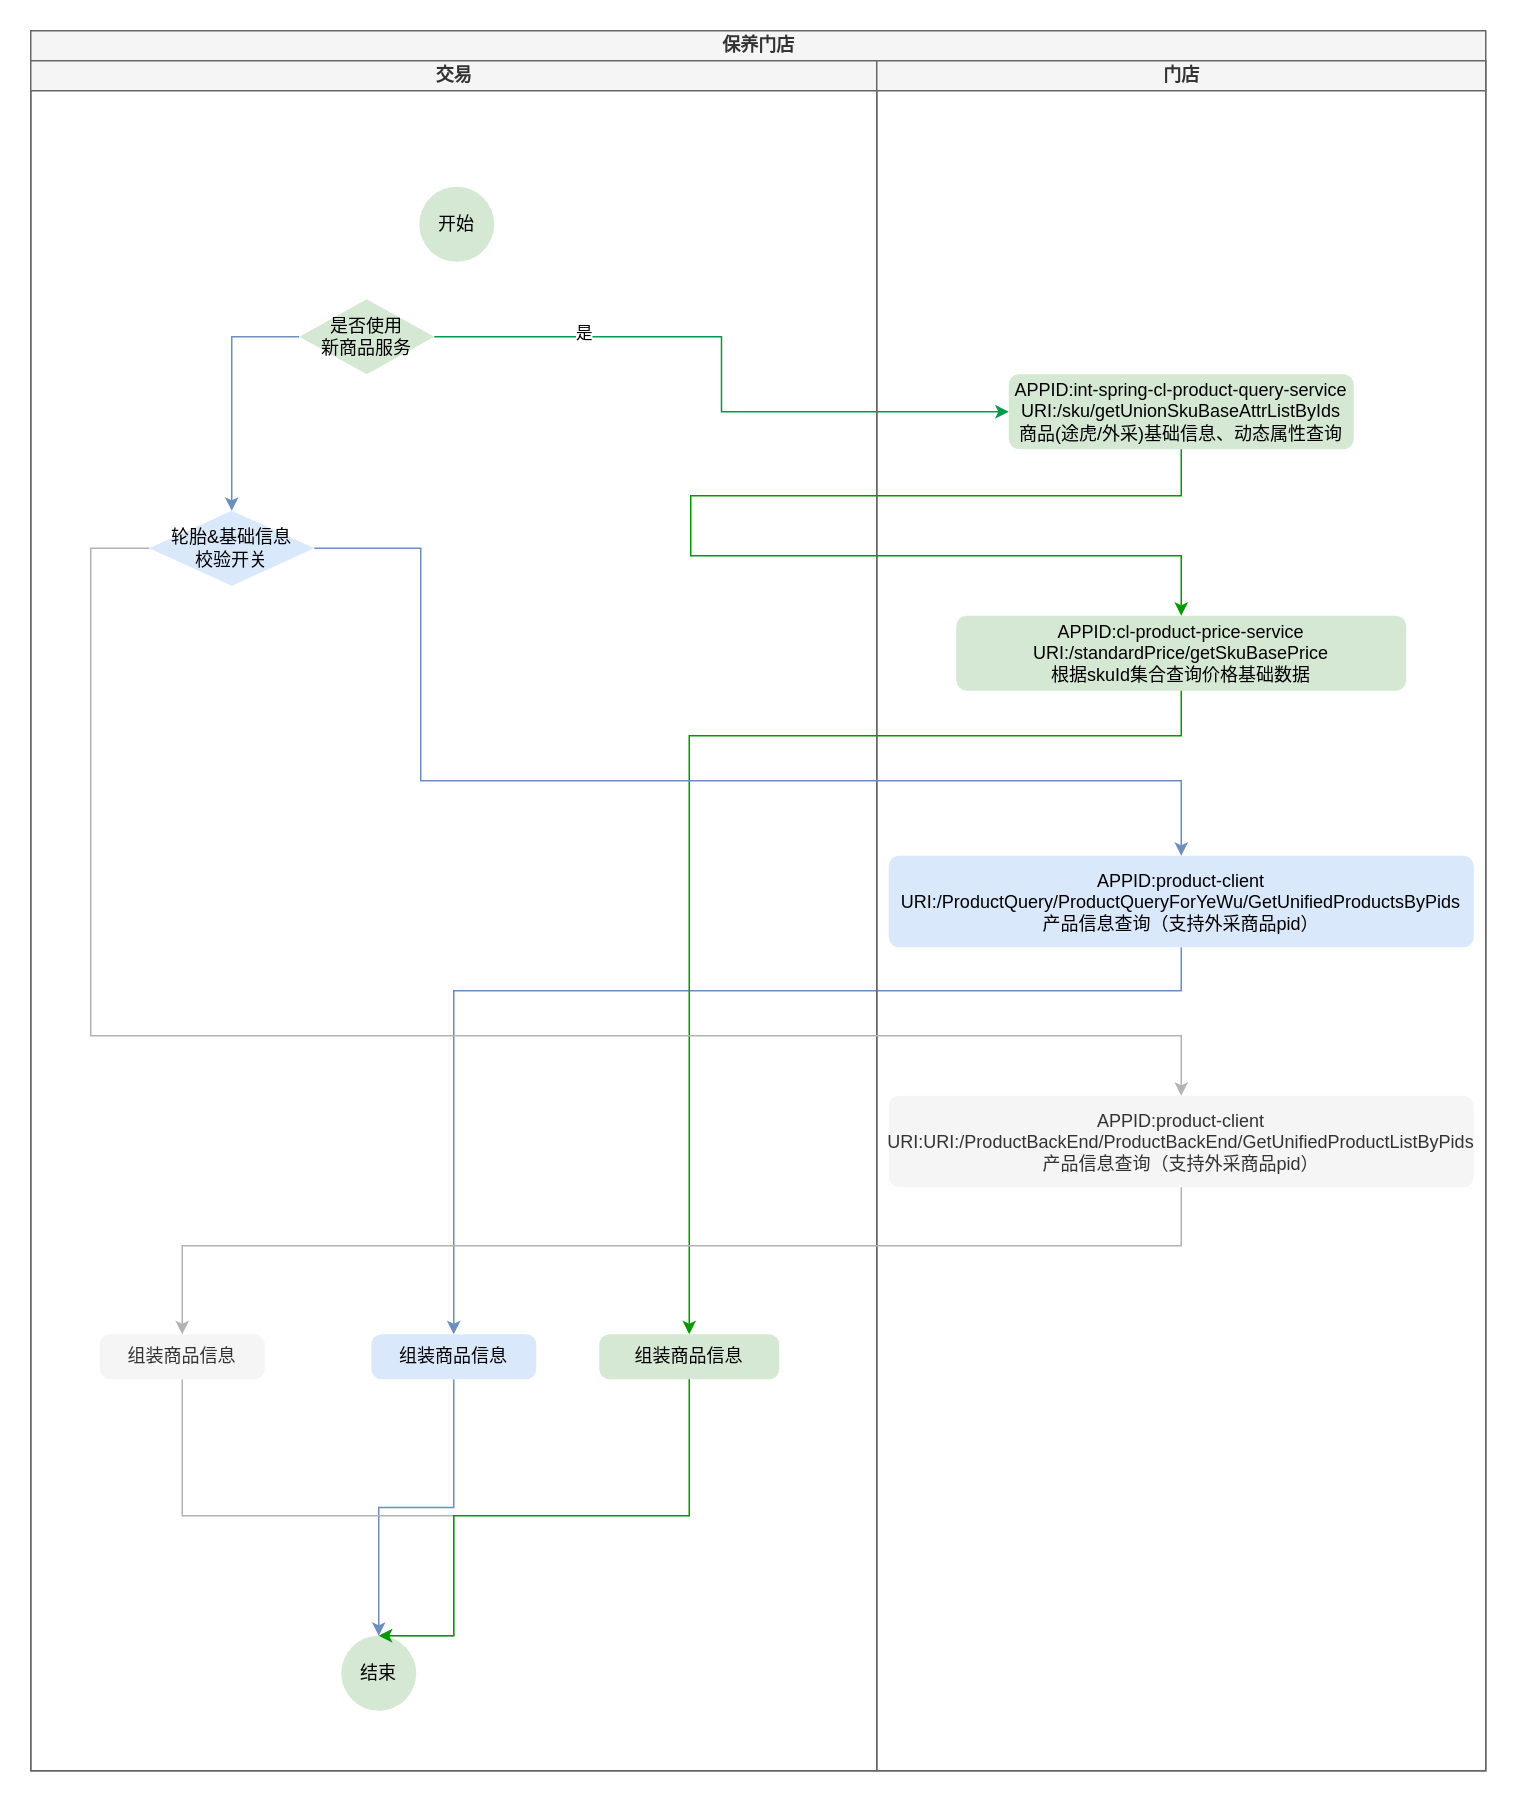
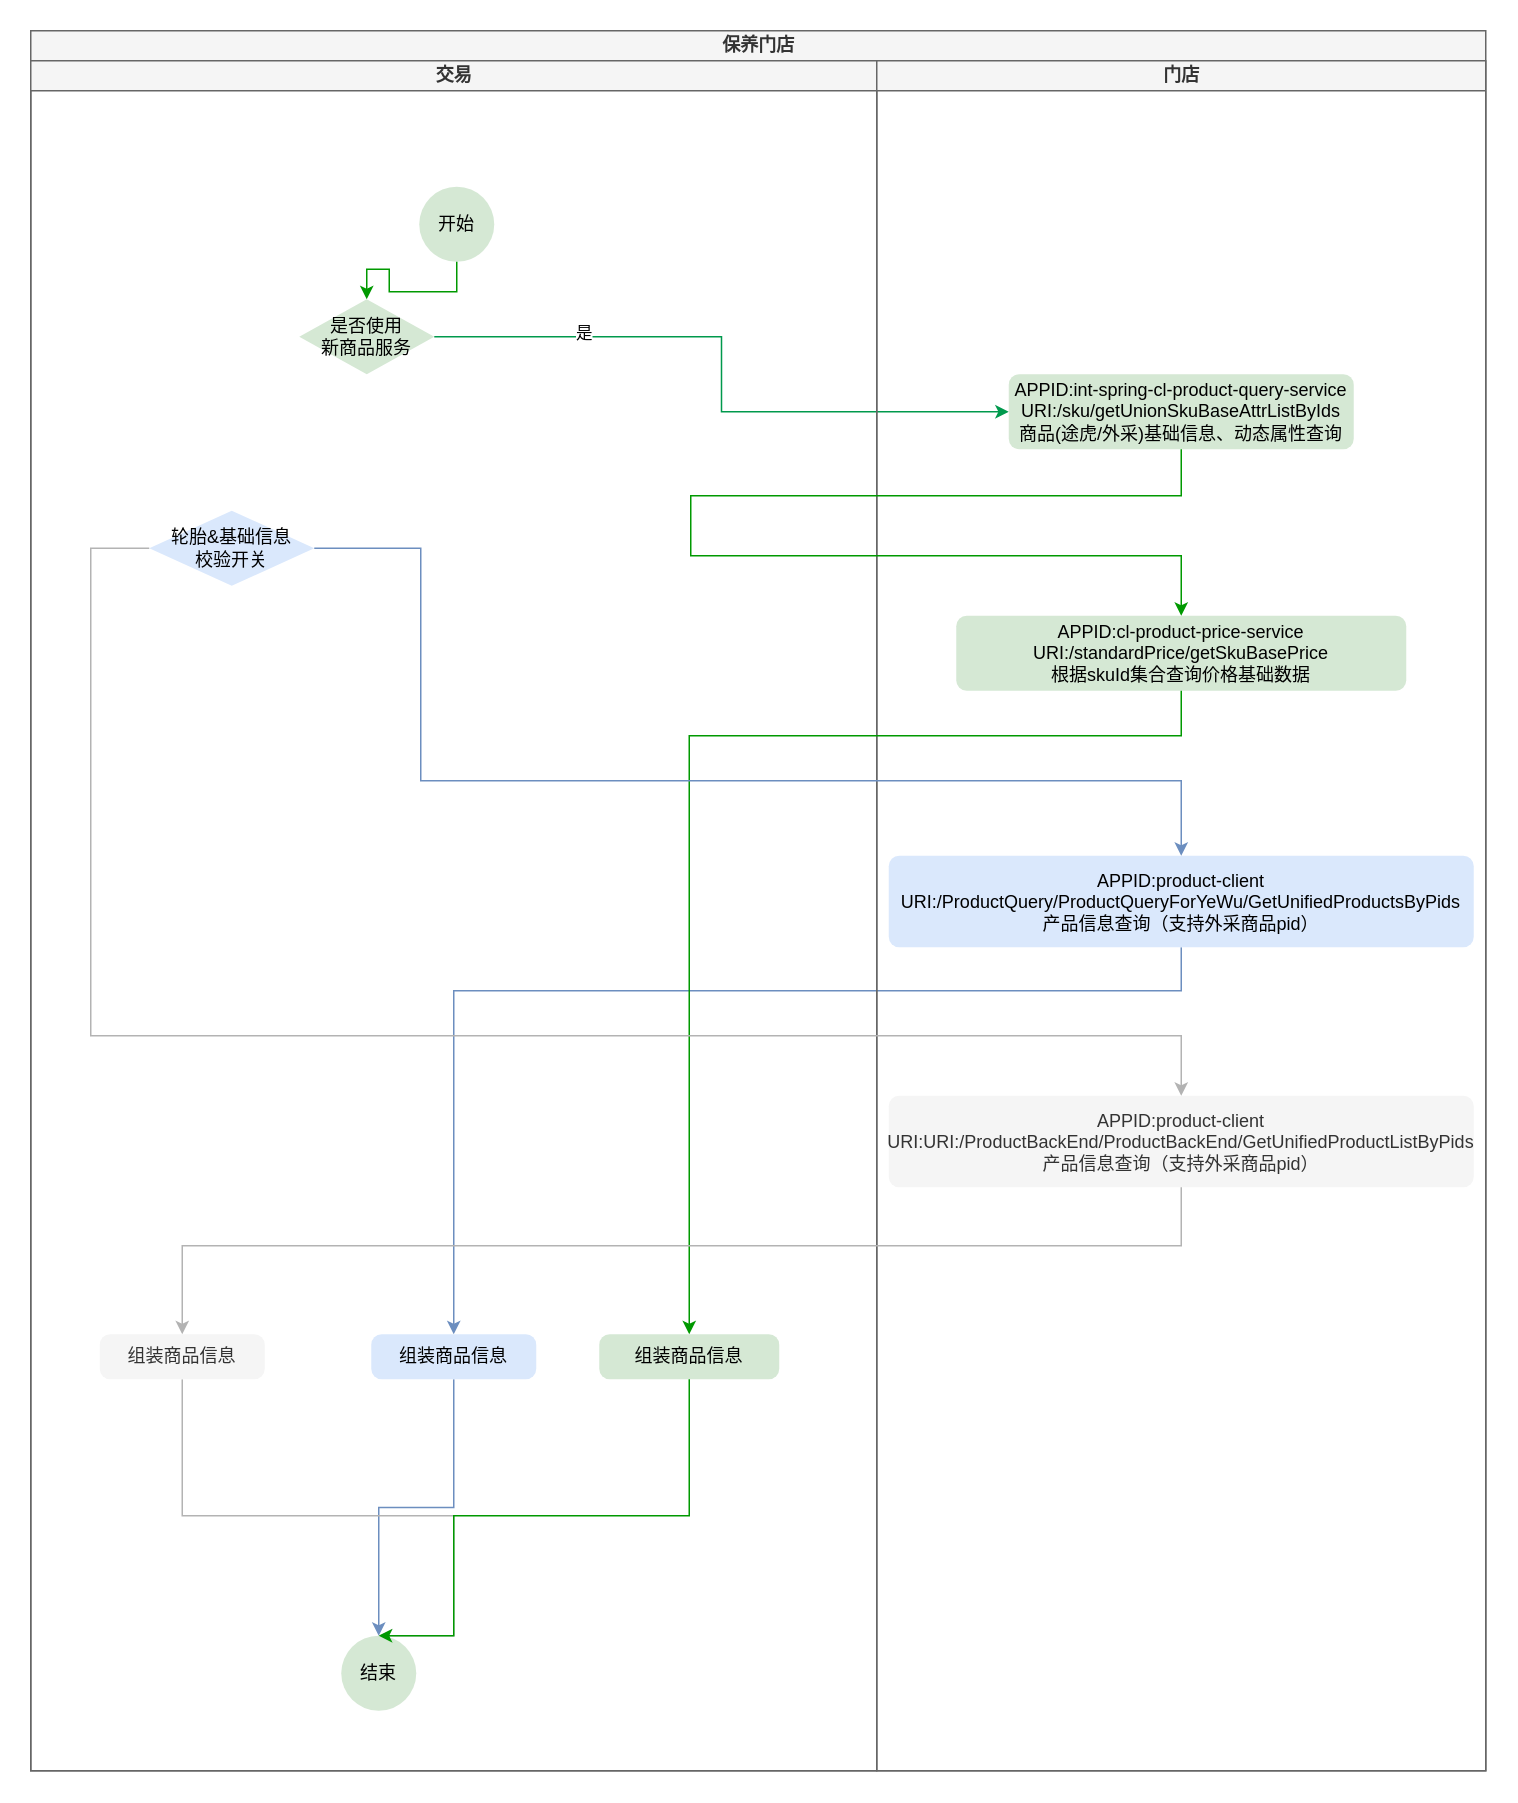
none -> (406, 292)
(232, 385) -> none
